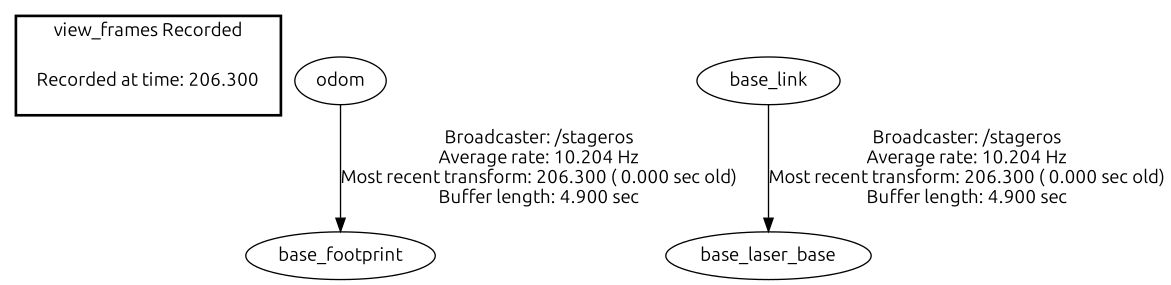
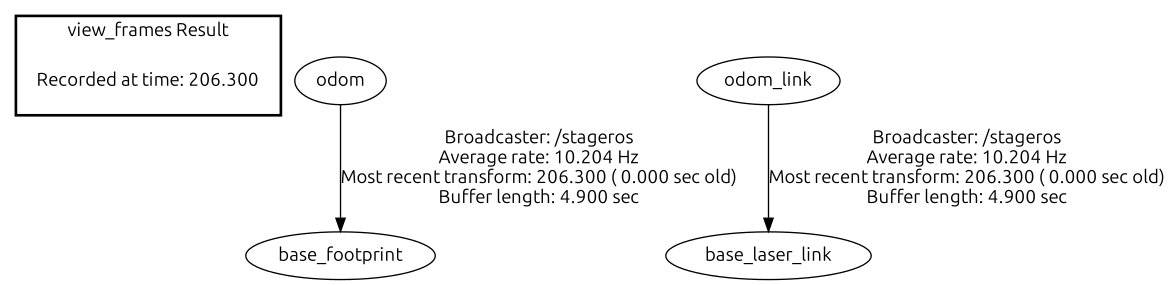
(148, 31) -> (148, 31)
(769, 81) -> (769, 81)
(769, 256) -> (769, 256)
